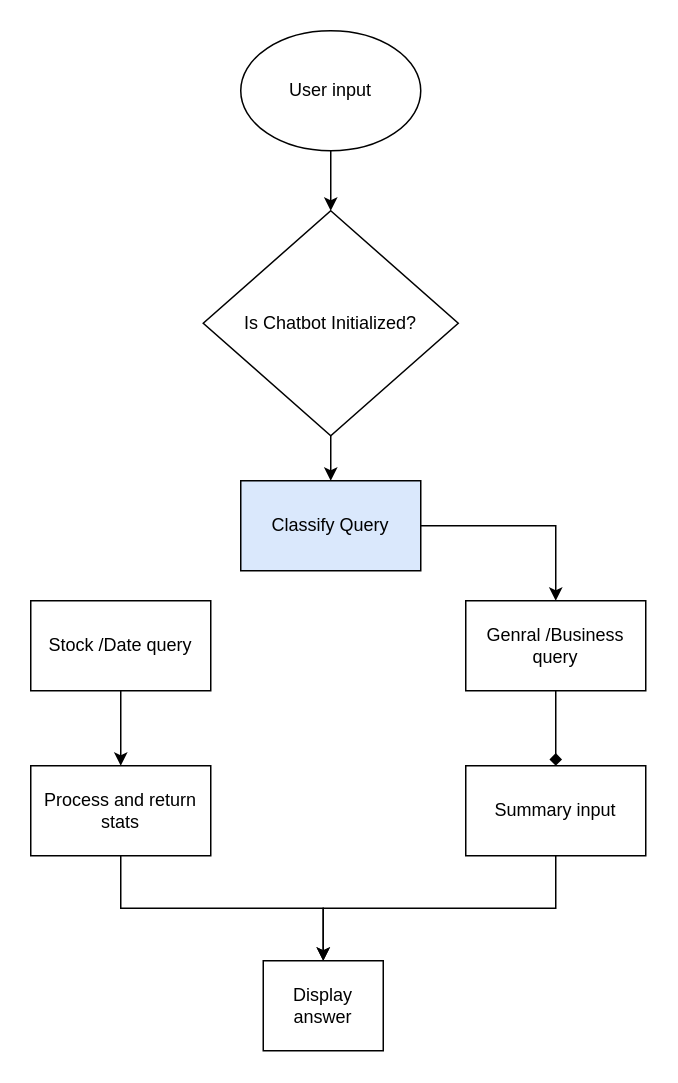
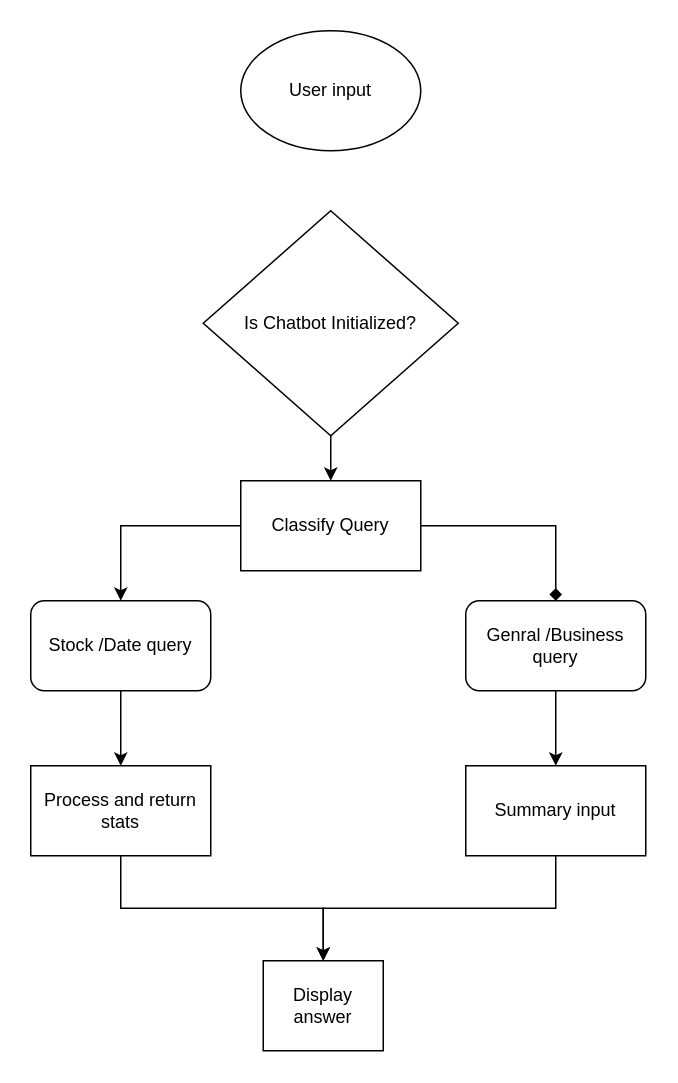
(331, 176) -> none
none -> (149, 526)
(331, 526) -> (331, 526)
(556, 589) -> (556, 588)
(121, 646) -> (121, 646)
(556, 646) -> (556, 646)
(556, 753) -> (556, 754)
